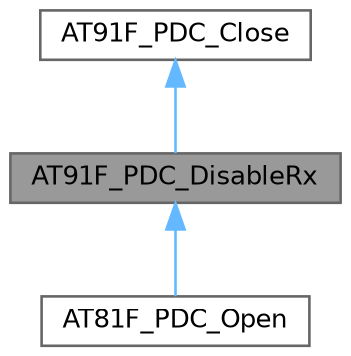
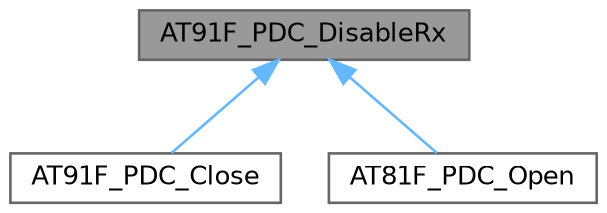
(175, 120) -> (215, 115)
